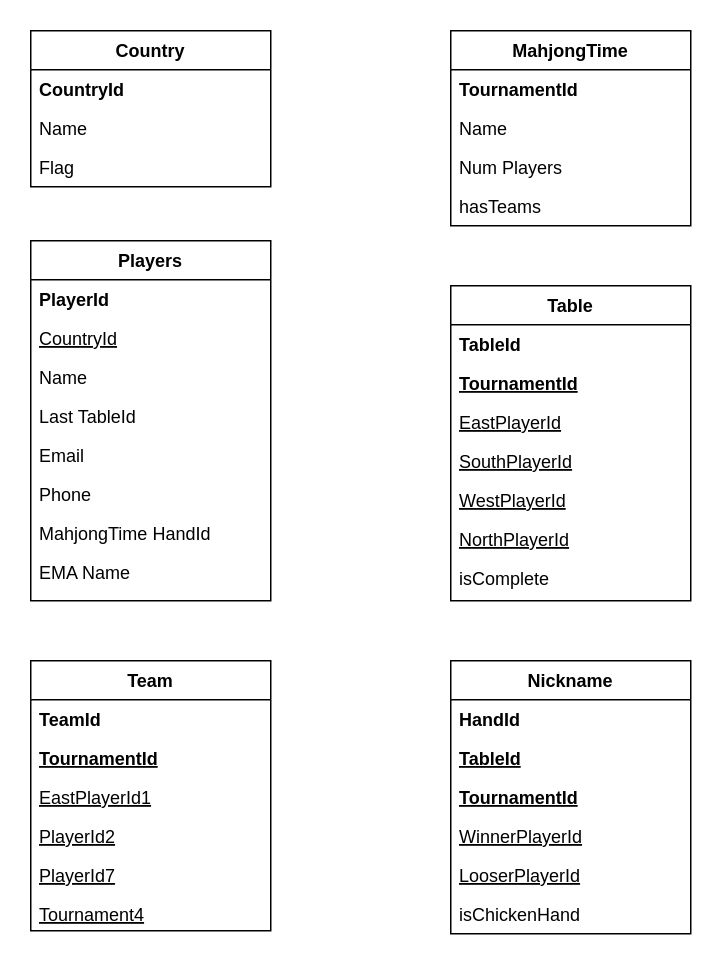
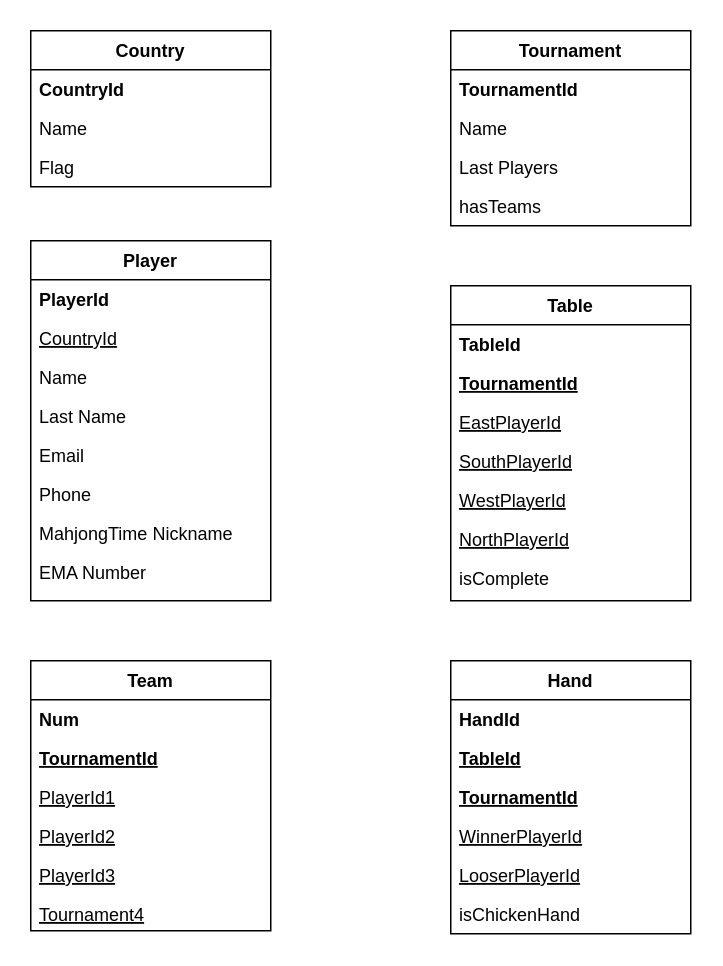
(570, 51) -> (570, 51)
(510, 168) -> (515, 168)
(150, 261) -> (150, 261)
(95, 417) -> (82, 417)
(125, 534) -> (133, 534)
(77, 573) -> (87, 573)
(570, 681) -> (570, 681)
(69, 720) -> (54, 720)
(102, 798) -> (82, 798)
(82, 876) -> (82, 876)
